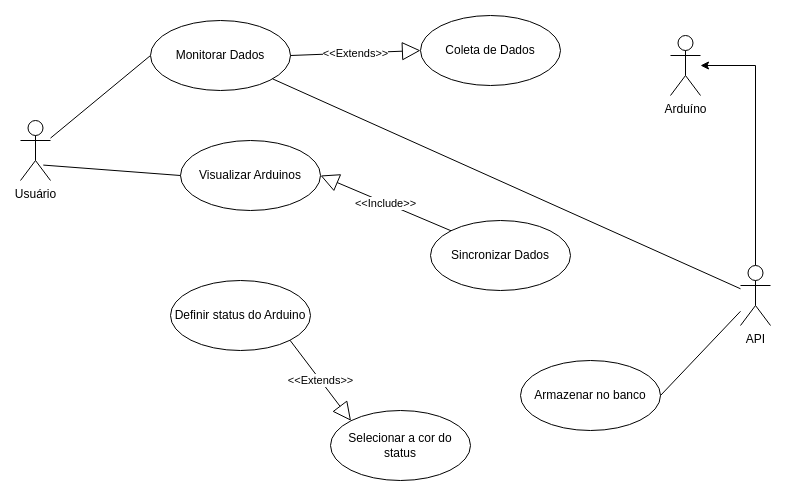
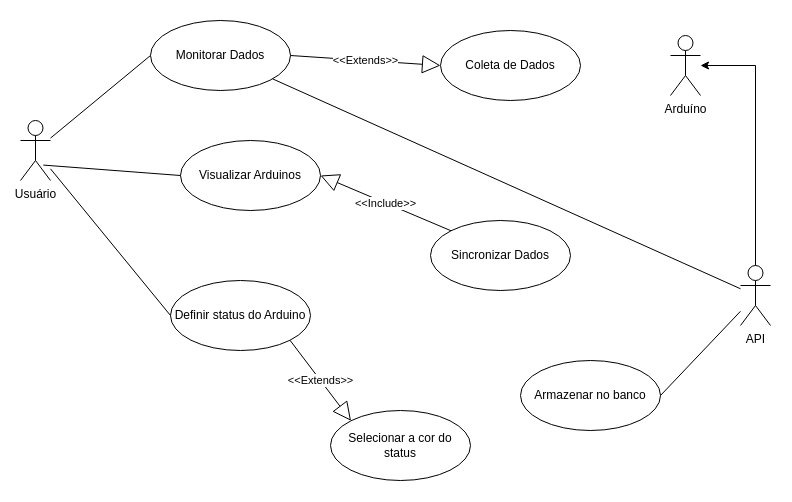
(491, 51) -> (511, 66)
none -> (110, 242)
